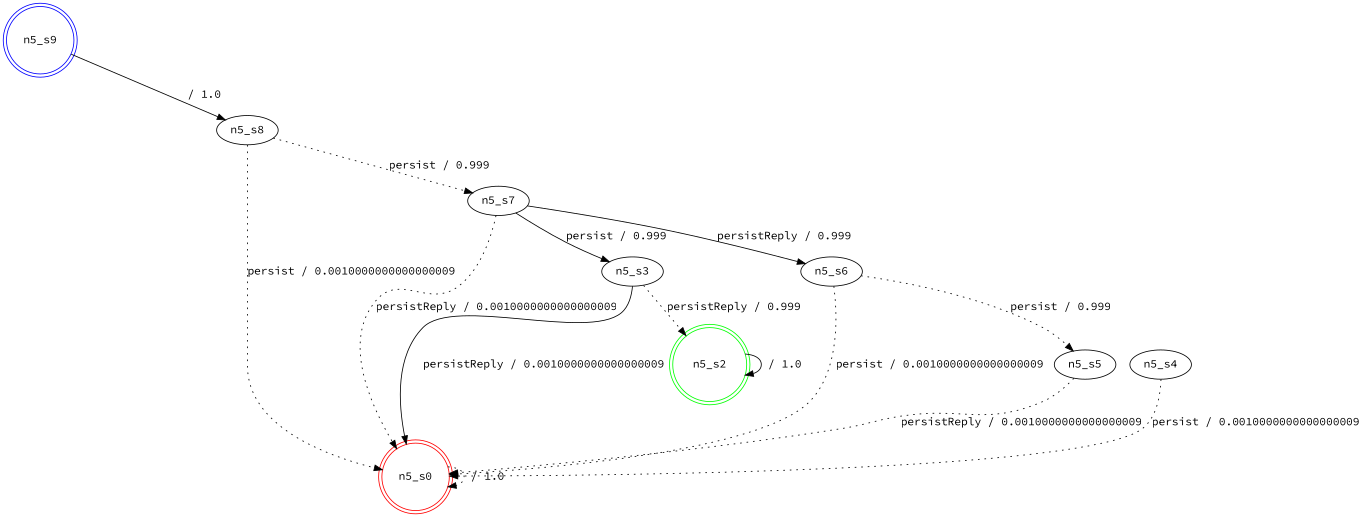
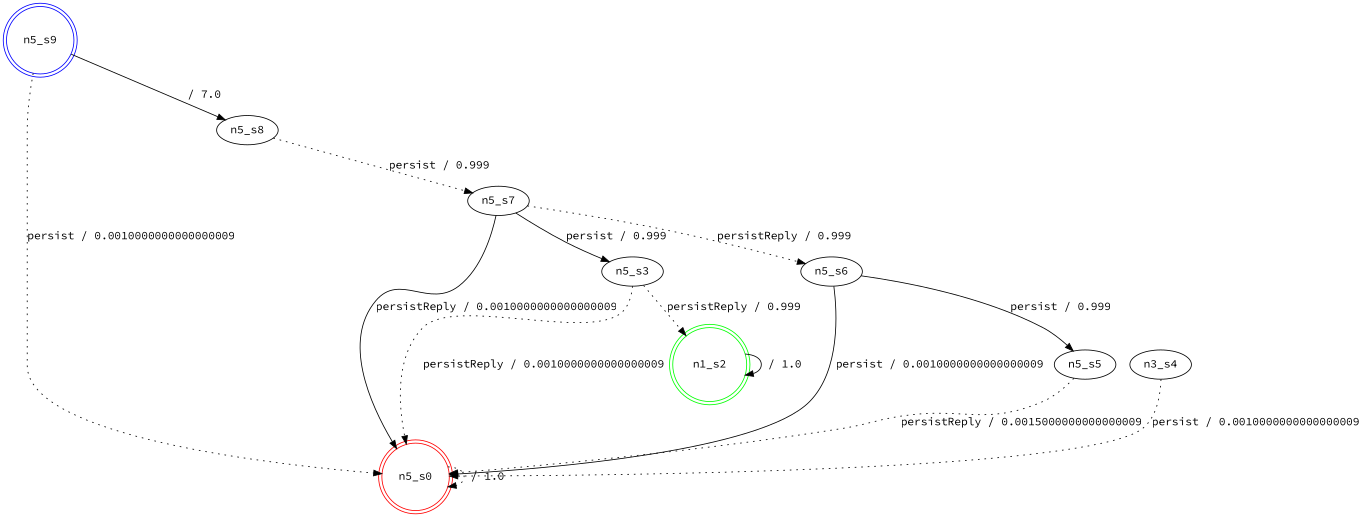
(201, 95) -> (201, 95)
(663, 229) -> (663, 229)
(383, 295) -> (383, 295)
(969, 299) -> (969, 299)
(480, 316) -> (480, 316)
(247, 343) -> (50, 399)
(710, 365) -> (710, 365)
(1161, 365) -> (1161, 365)
(1022, 422) -> (1022, 422)
(722, 439) -> (722, 439)
